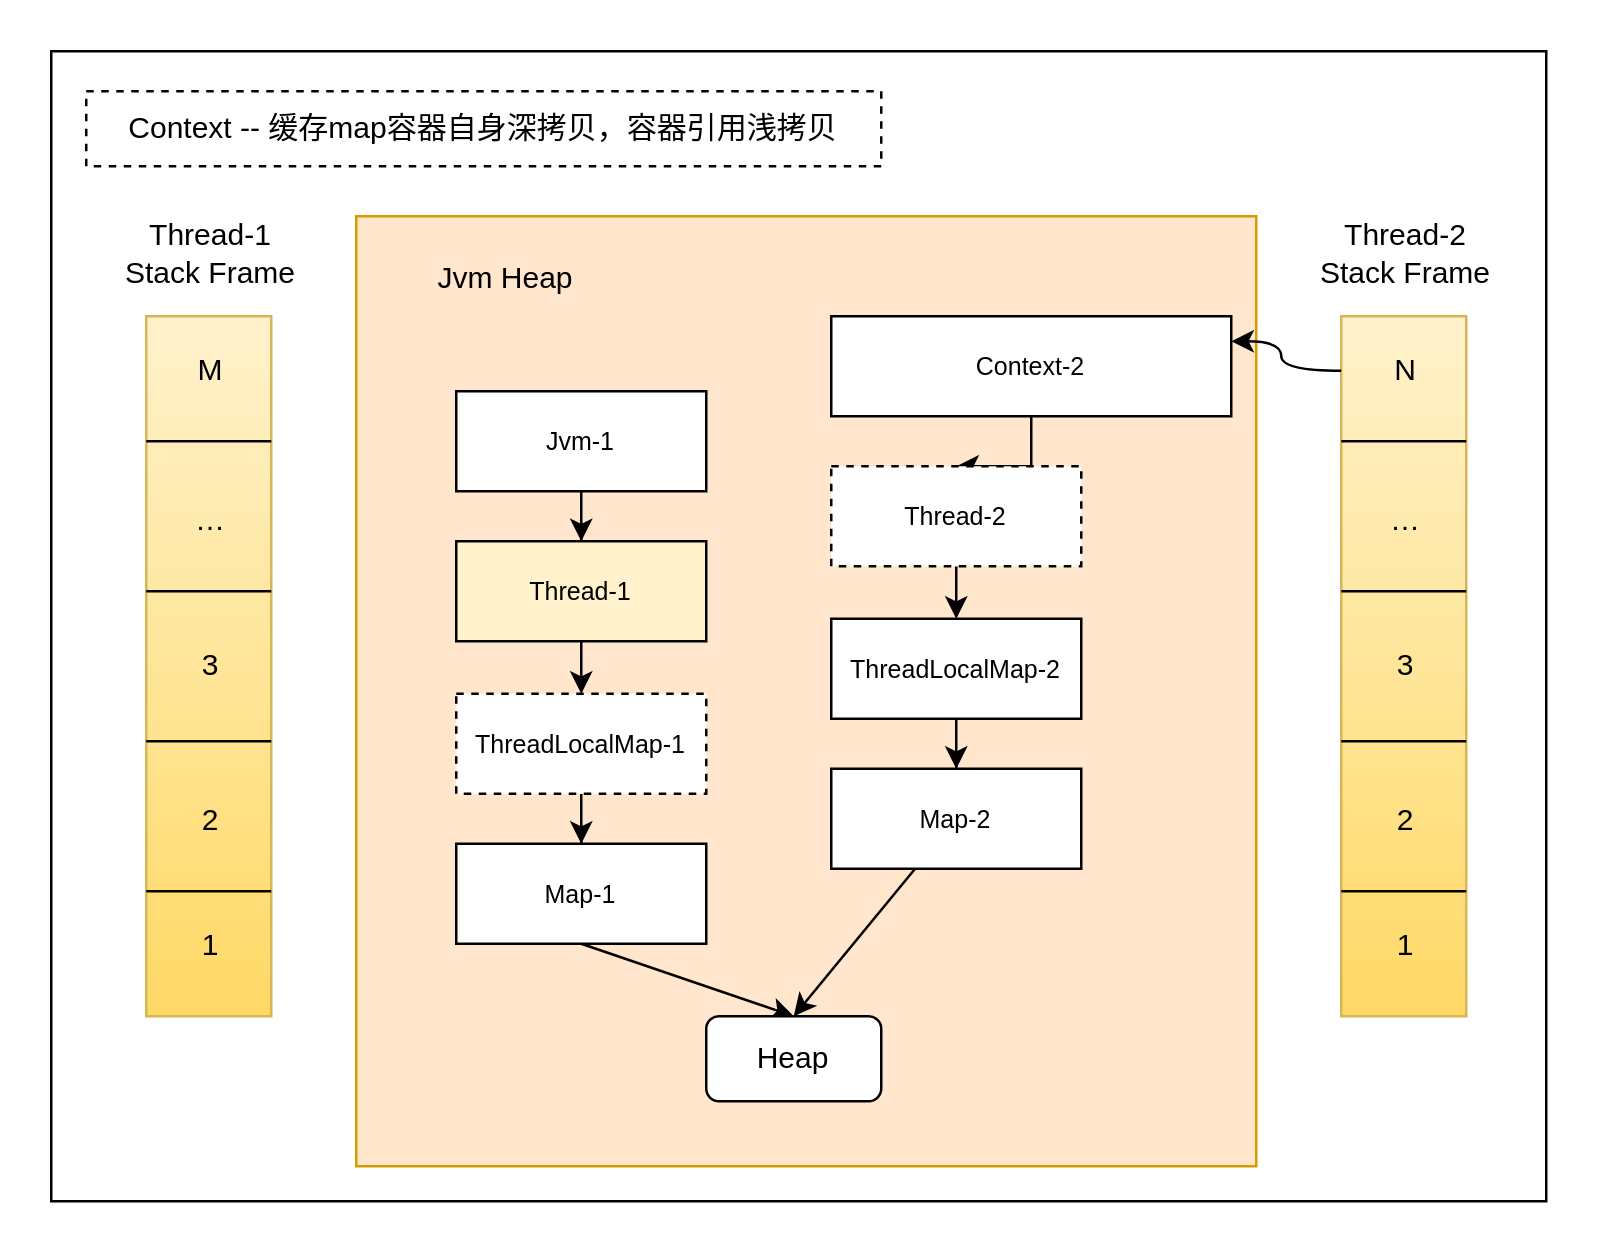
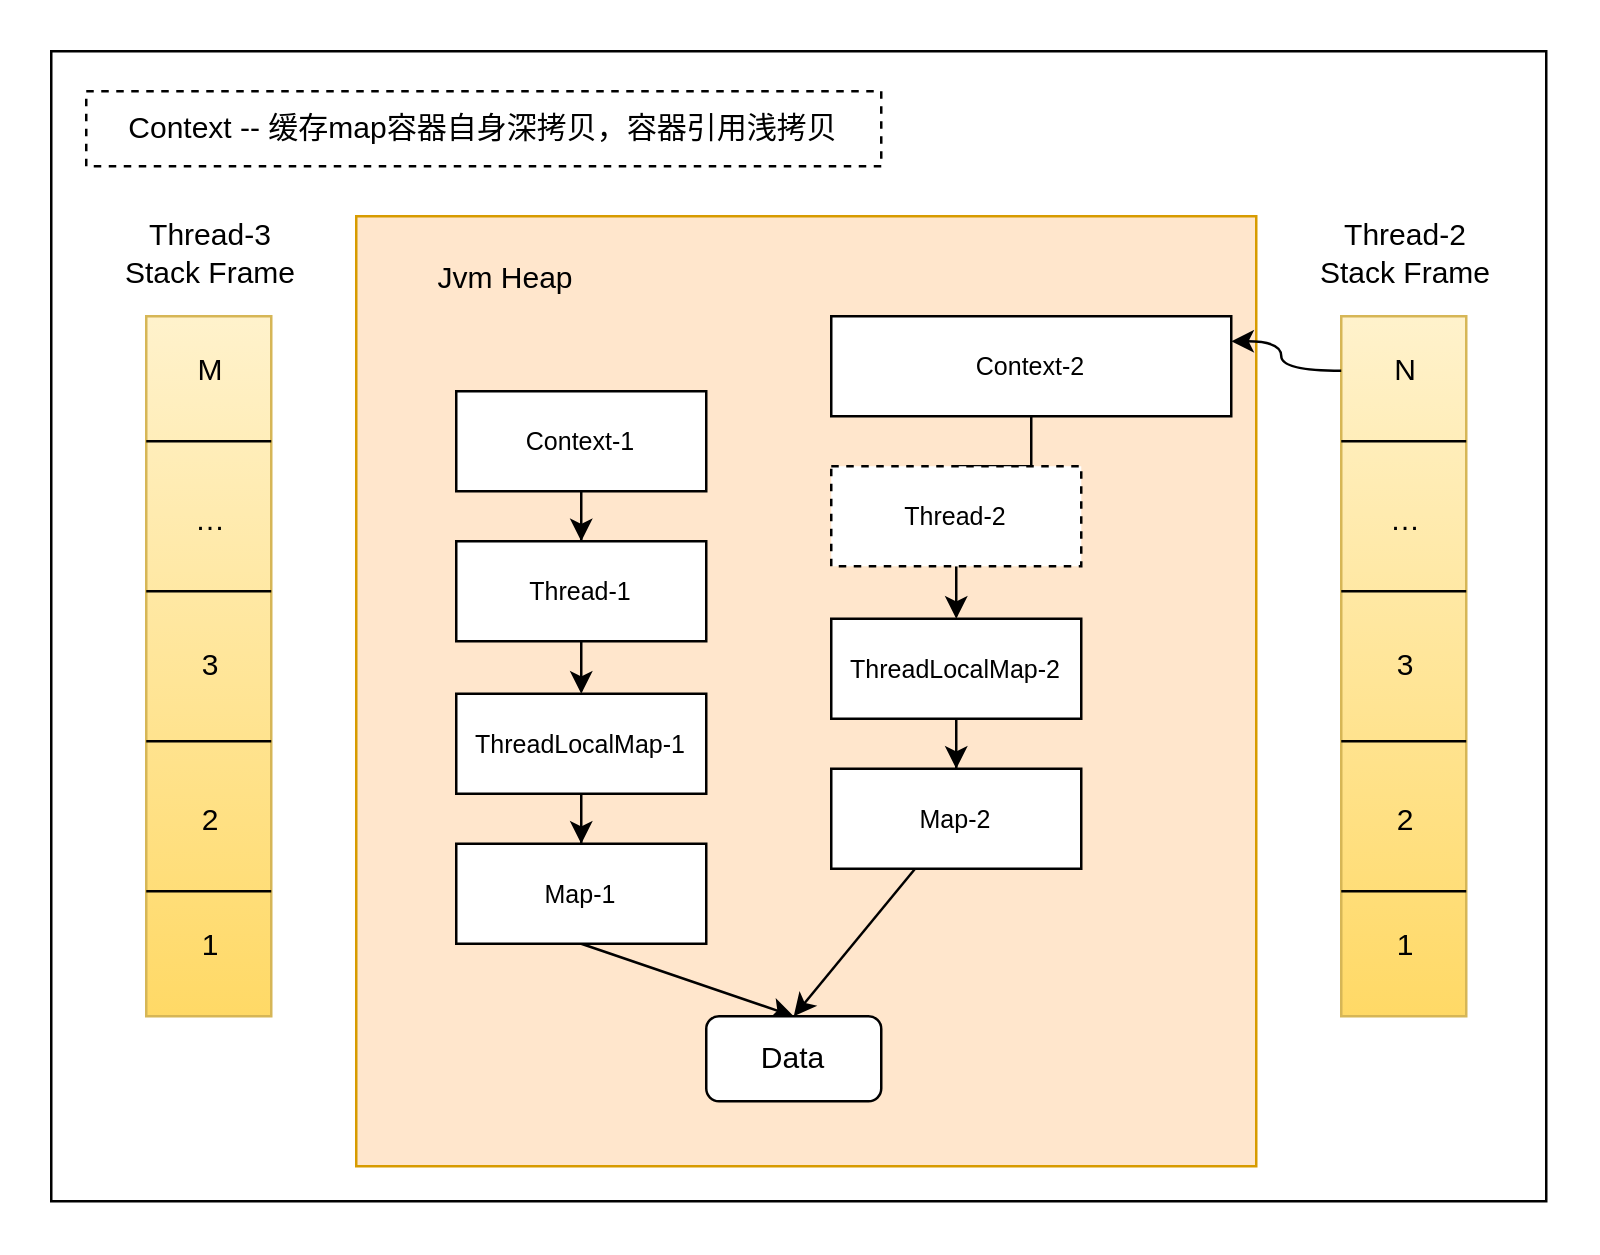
(211, 254) -> (211, 254)
(581, 441) -> (581, 441)
(974, 466) -> (967, 466)
(581, 591) -> (581, 591)
(581, 744) -> (581, 744)
(794, 1059) -> (794, 1059)
